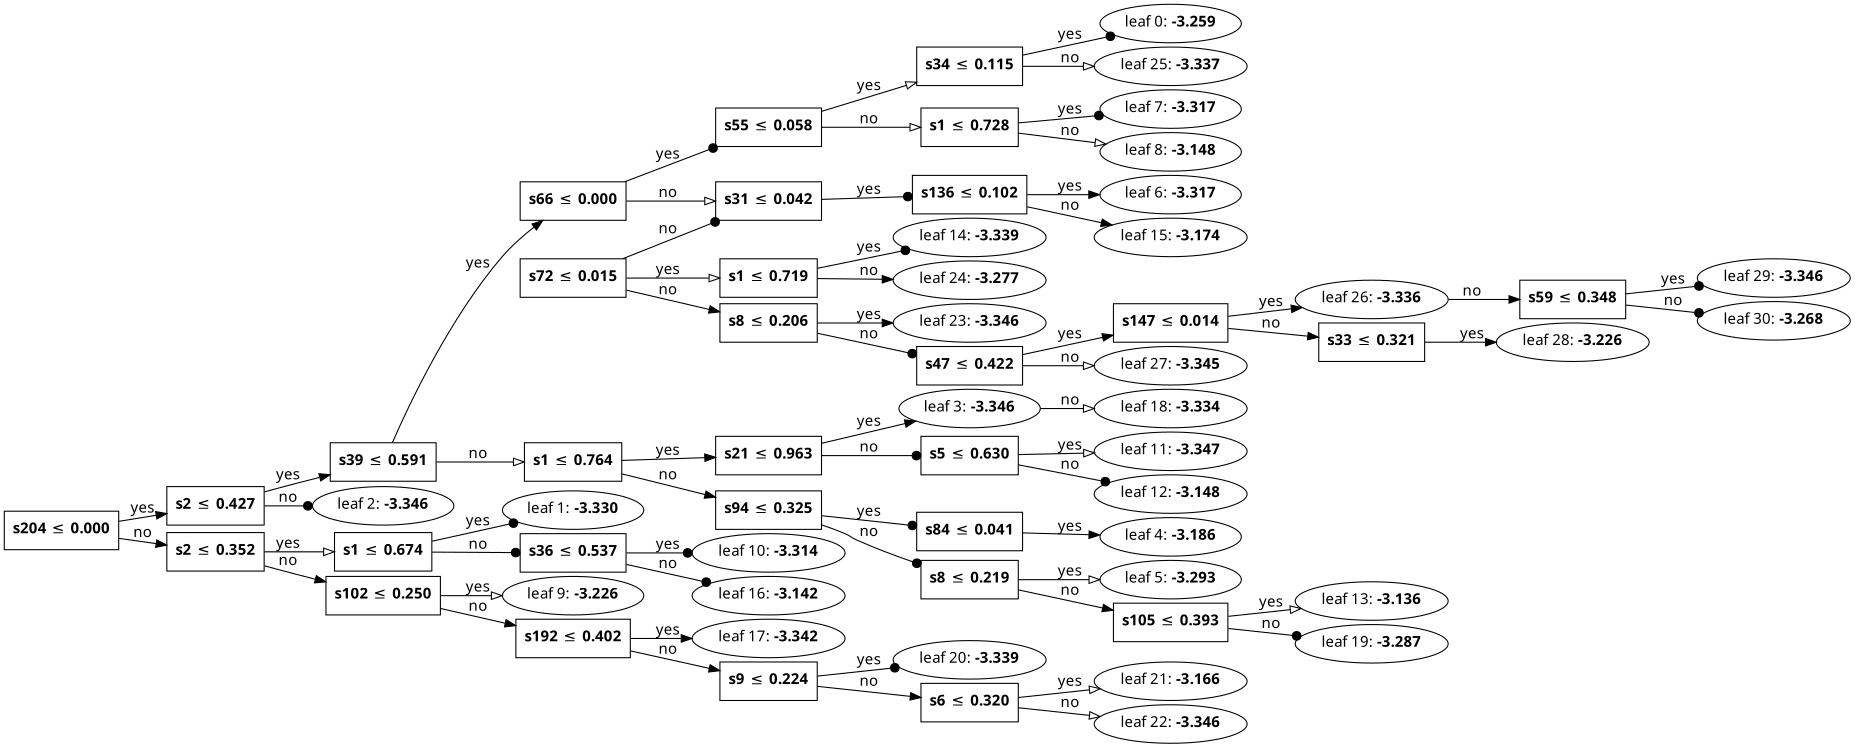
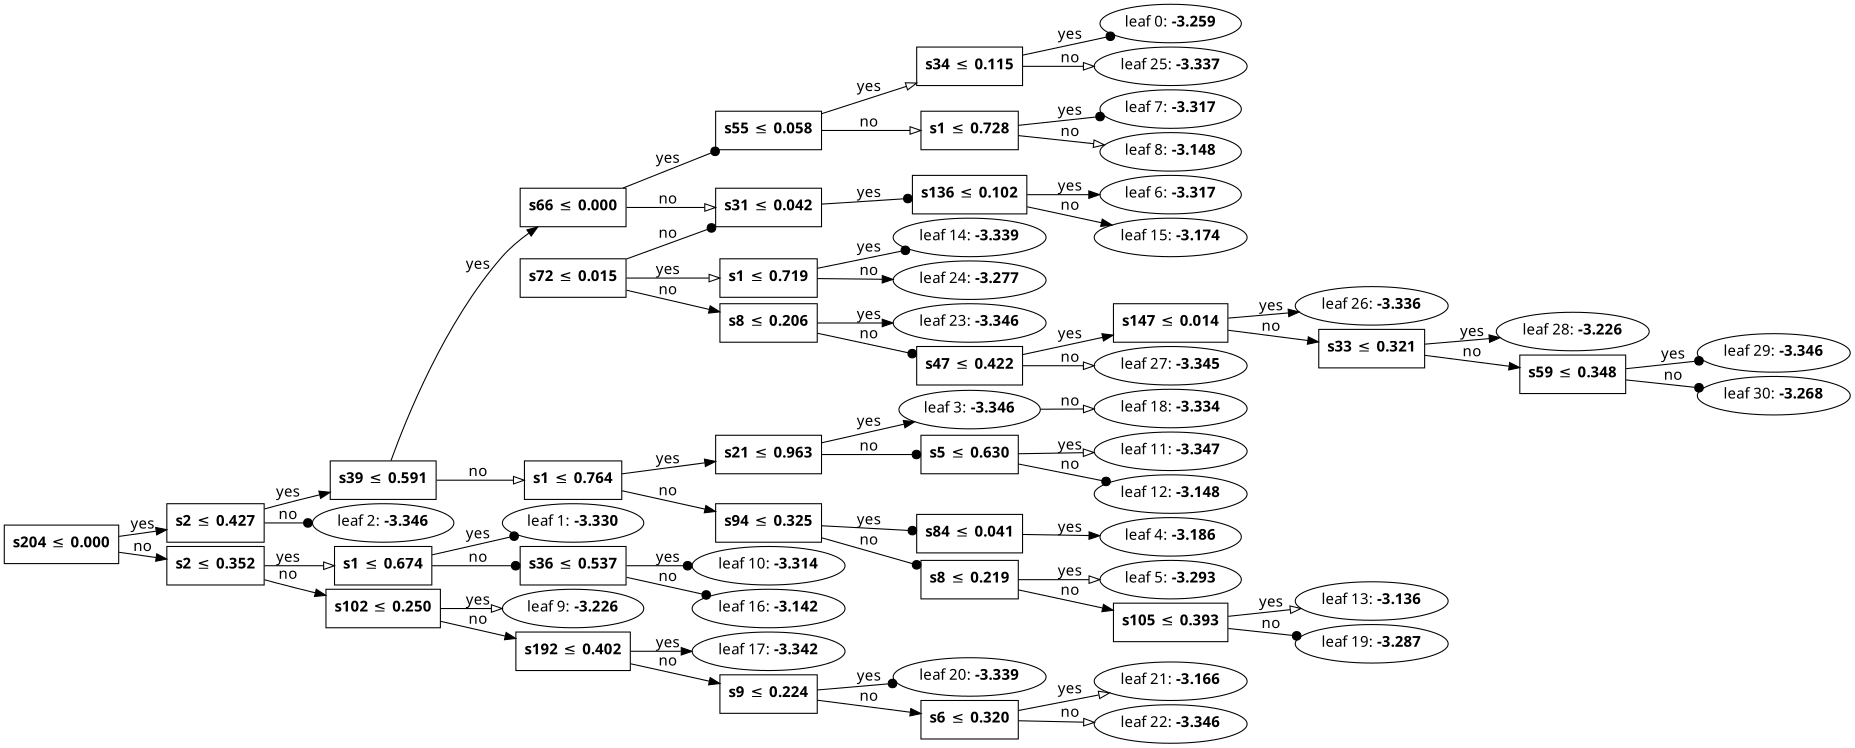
(1479, 299) -> (1467, 361)
